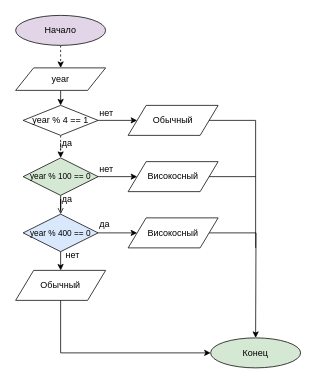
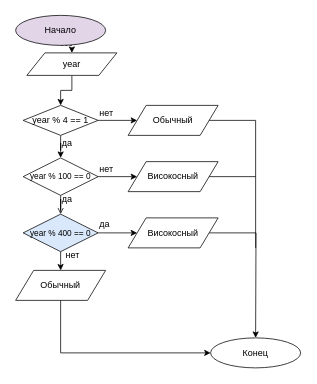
(60, 79) -> (72, 64)
(60, 149) -> (60, 149)
(60, 177) -> (60, 177)
(255, 353) -> (255, 353)
